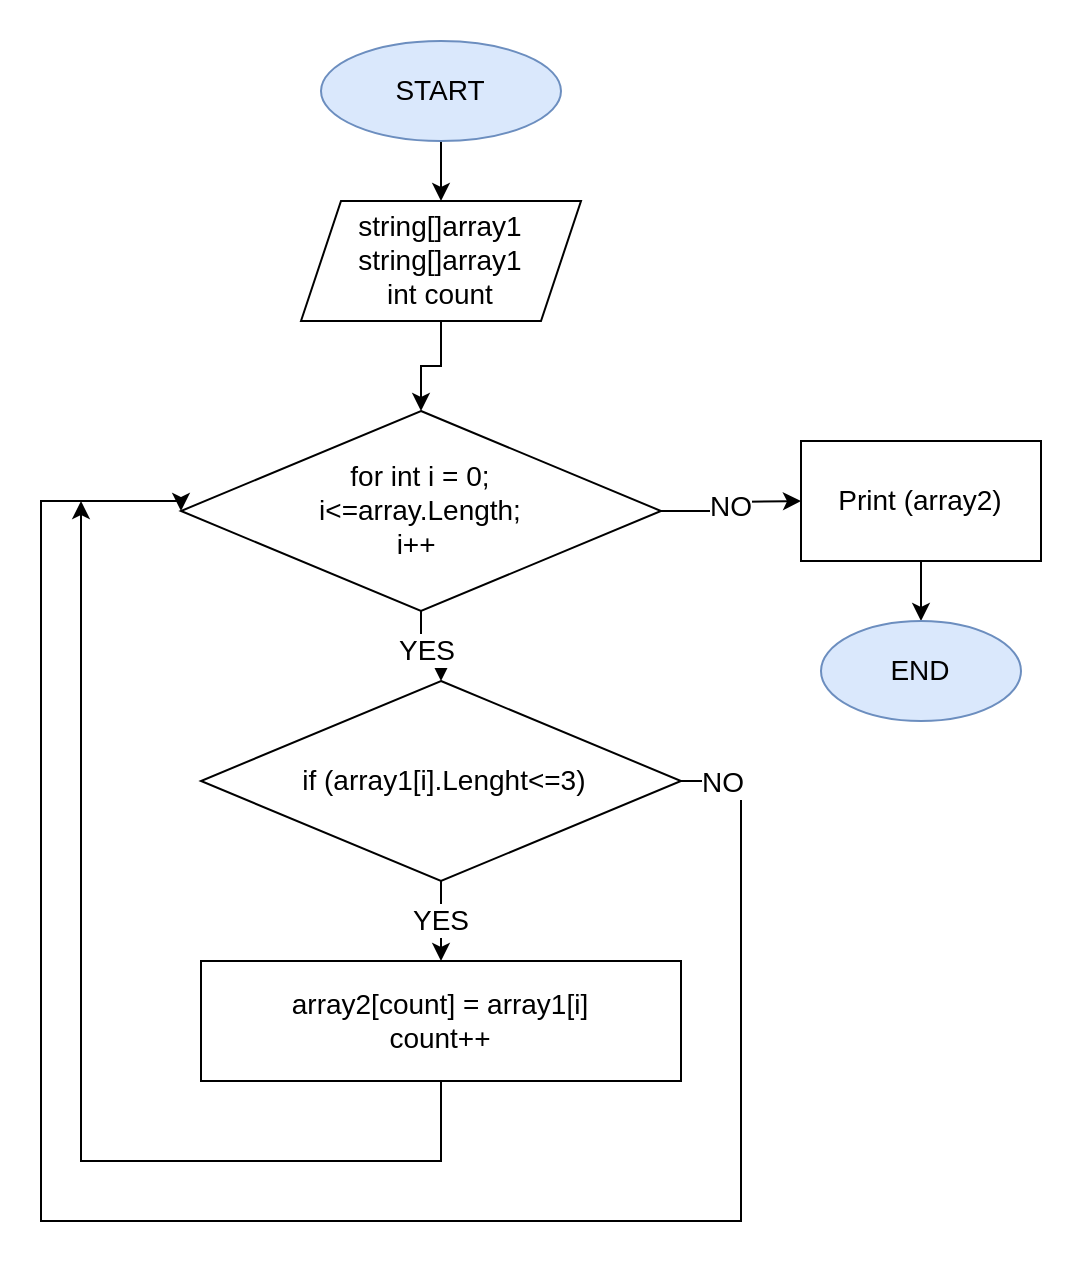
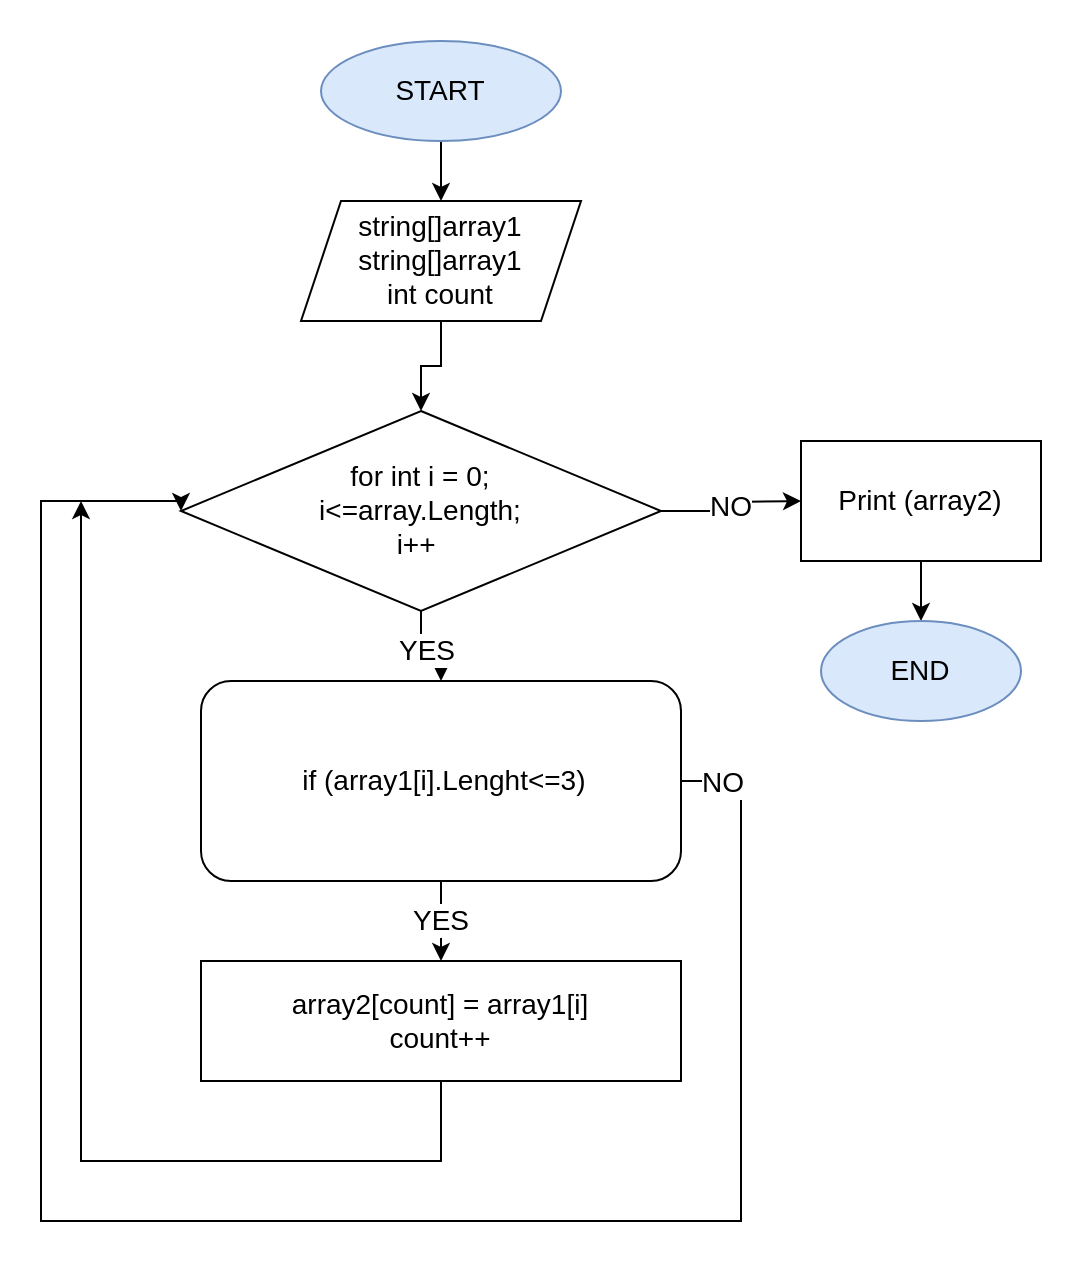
(441, 781) -> (441, 781)
